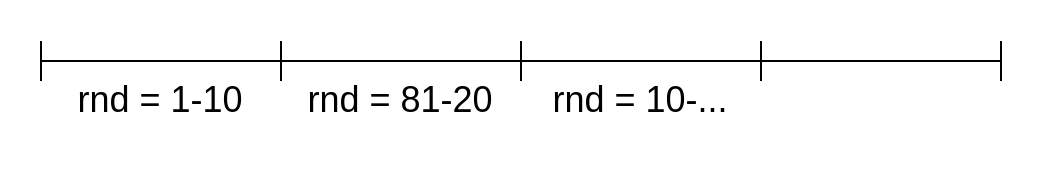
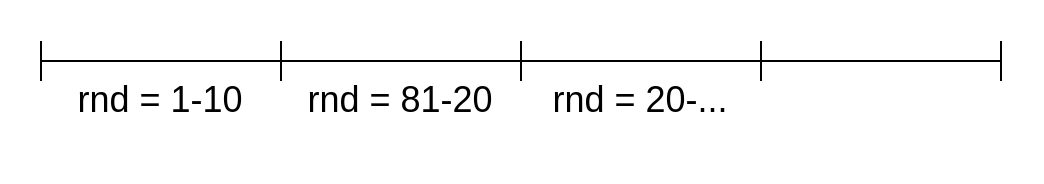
(641, 101) -> (641, 101)
